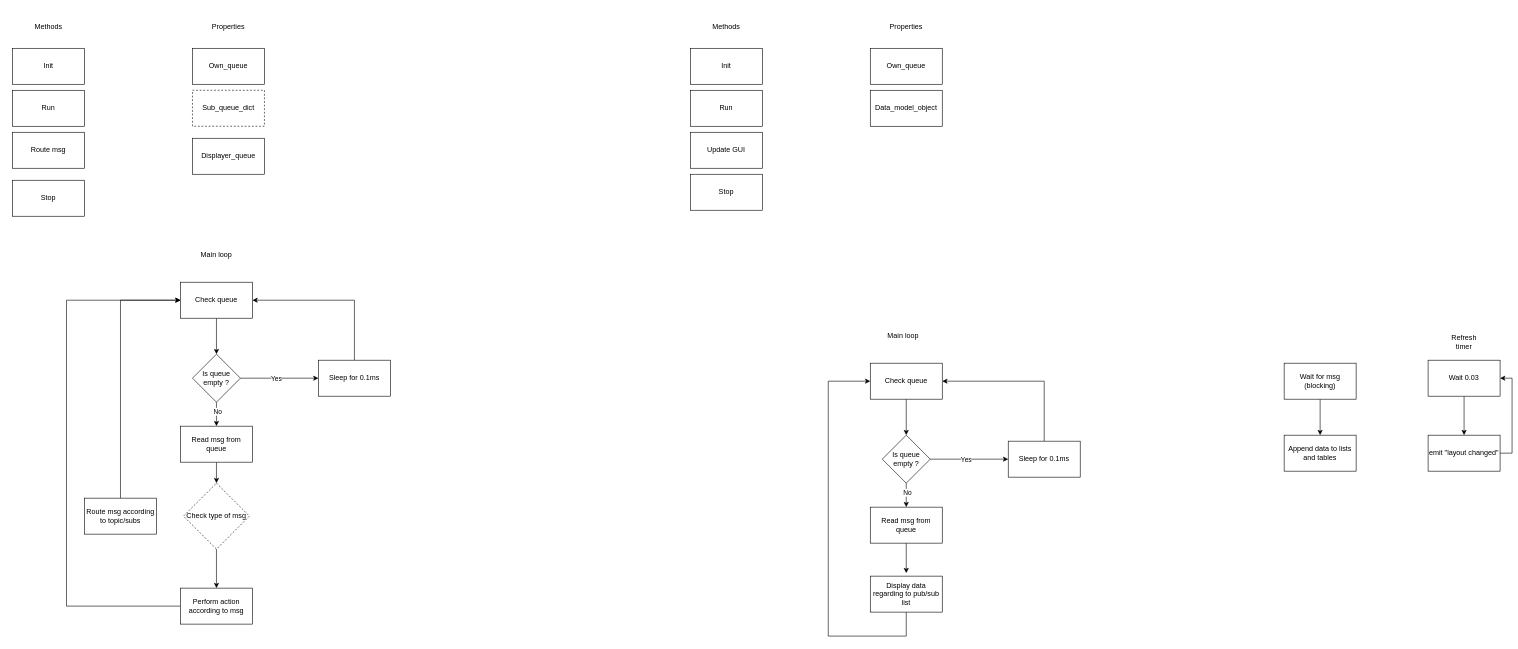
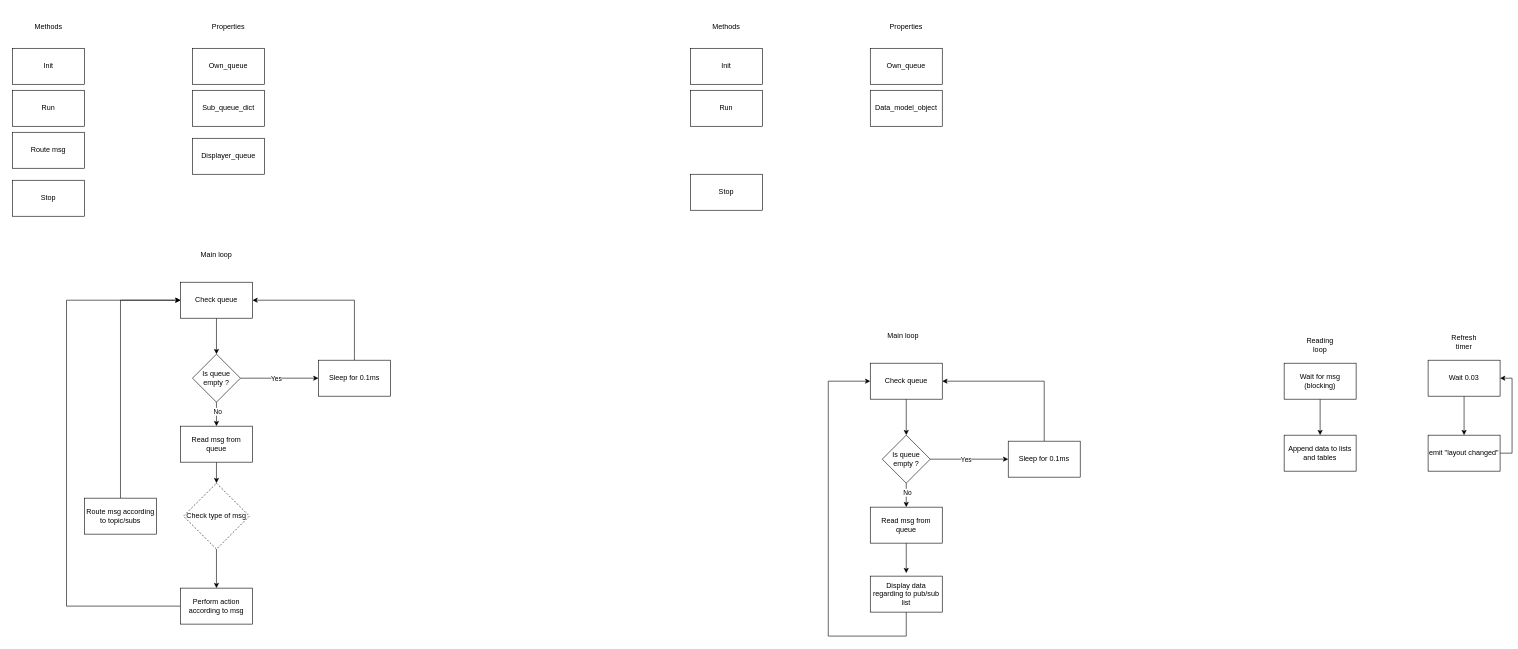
(228, 108) -> (228, 108)
(726, 150) -> none
none -> (1320, 345)
